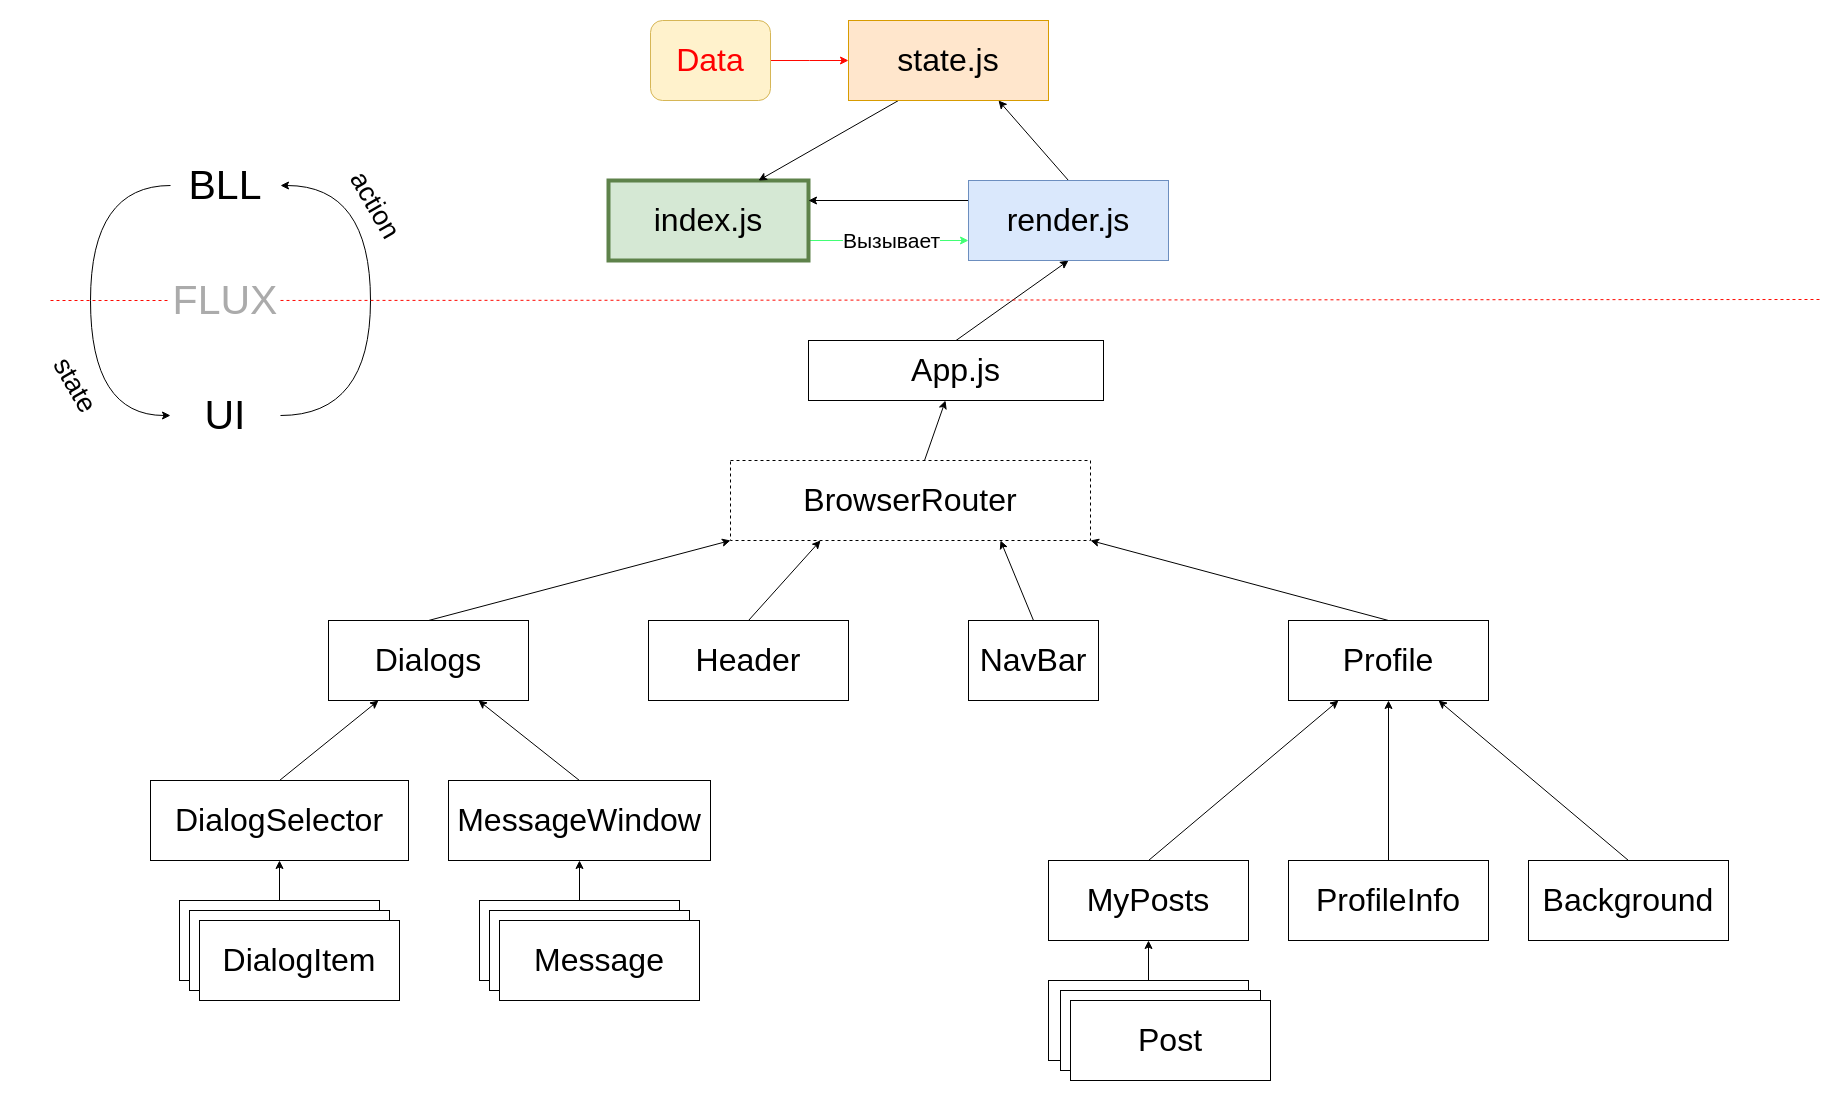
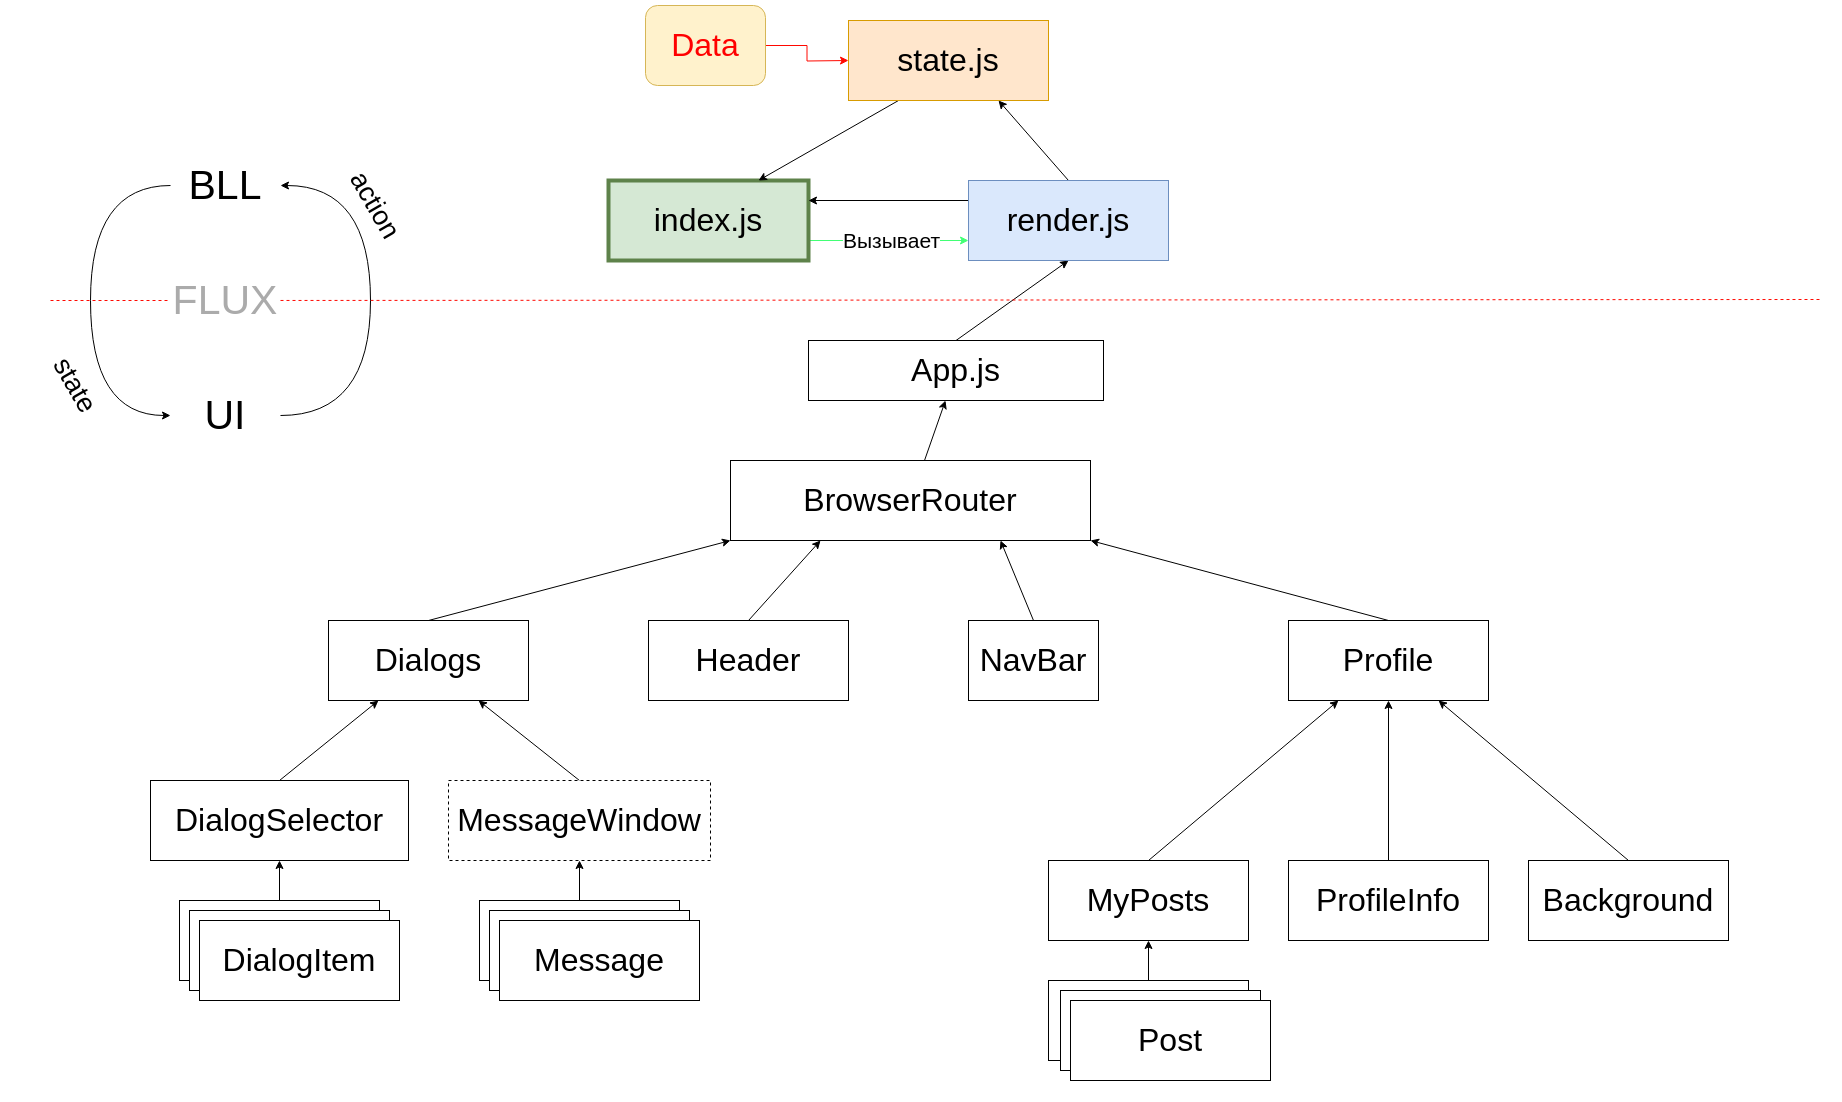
(711, 61) -> (706, 46)
(911, 501) -> (911, 501)
(580, 821) -> (580, 821)
